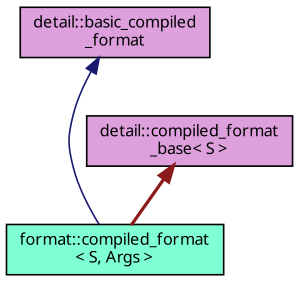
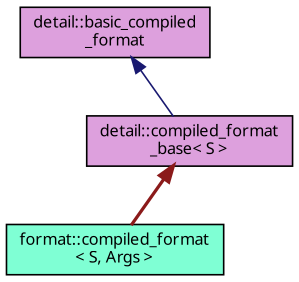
(70, 149) -> (157, 93)
